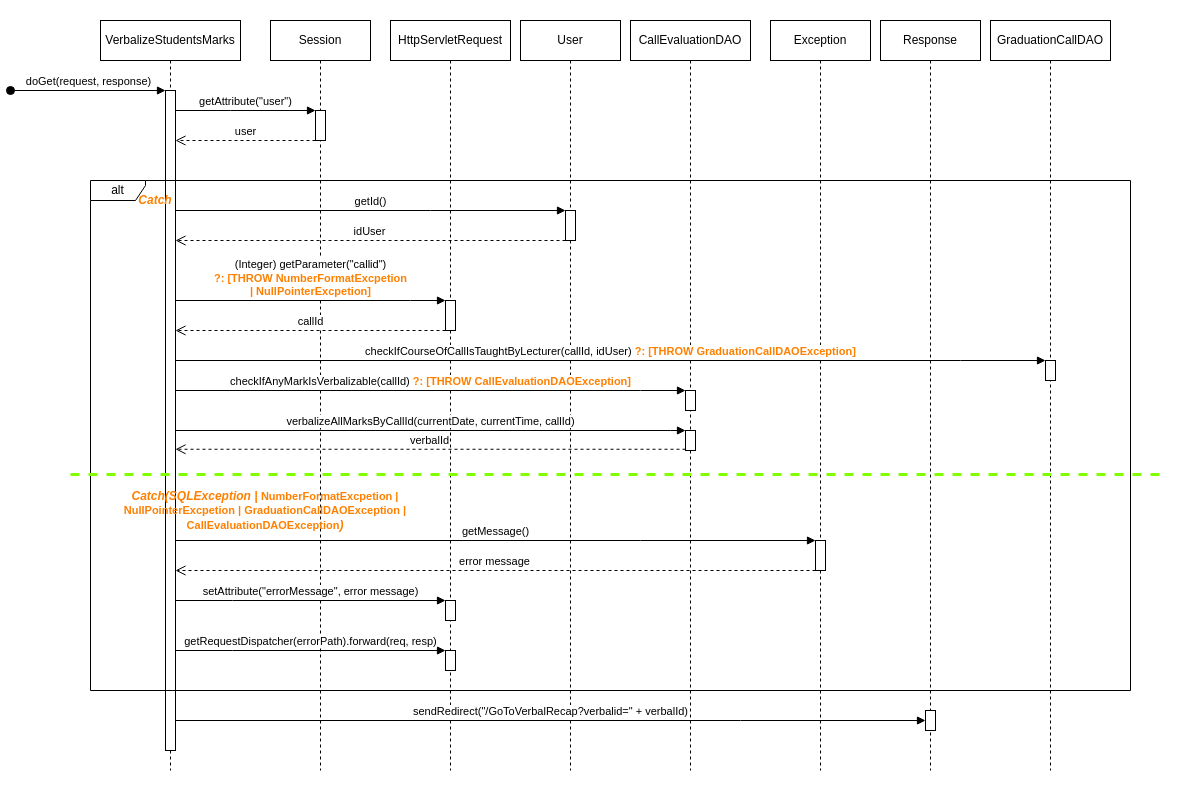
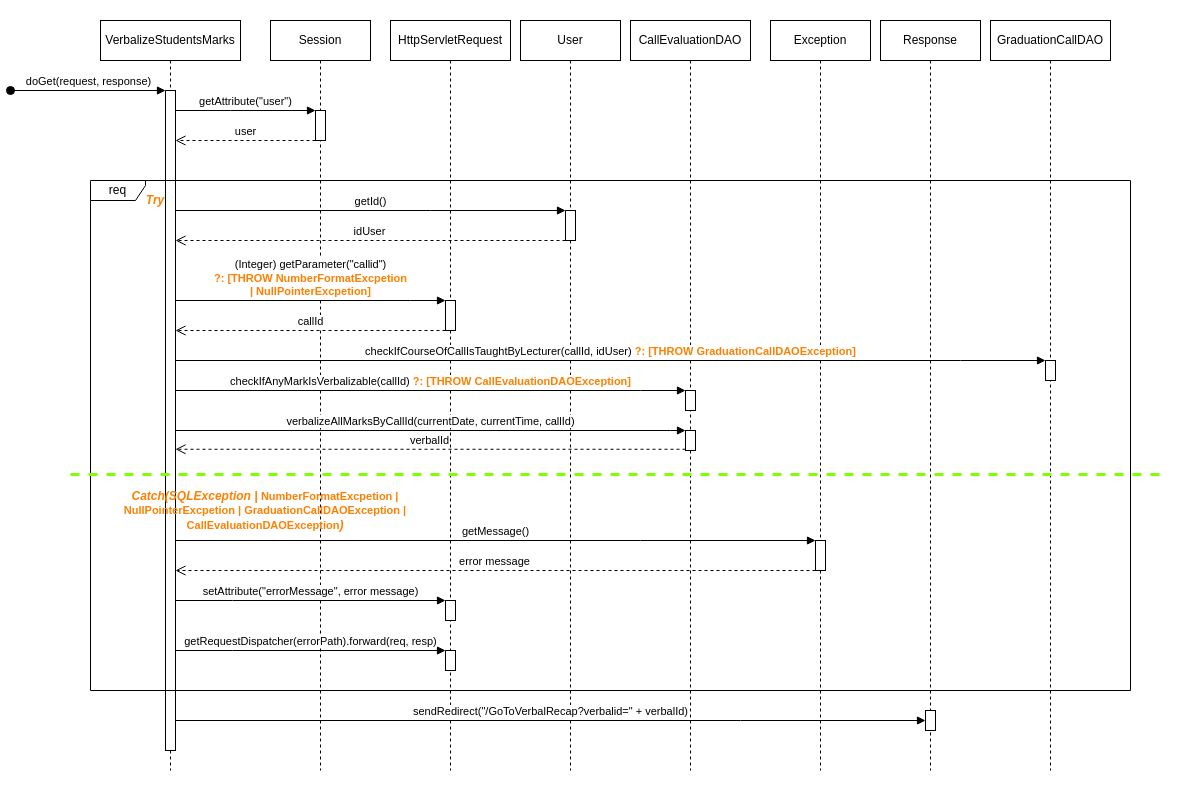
(118, 191) -> (118, 191)
(156, 201) -> (156, 201)
